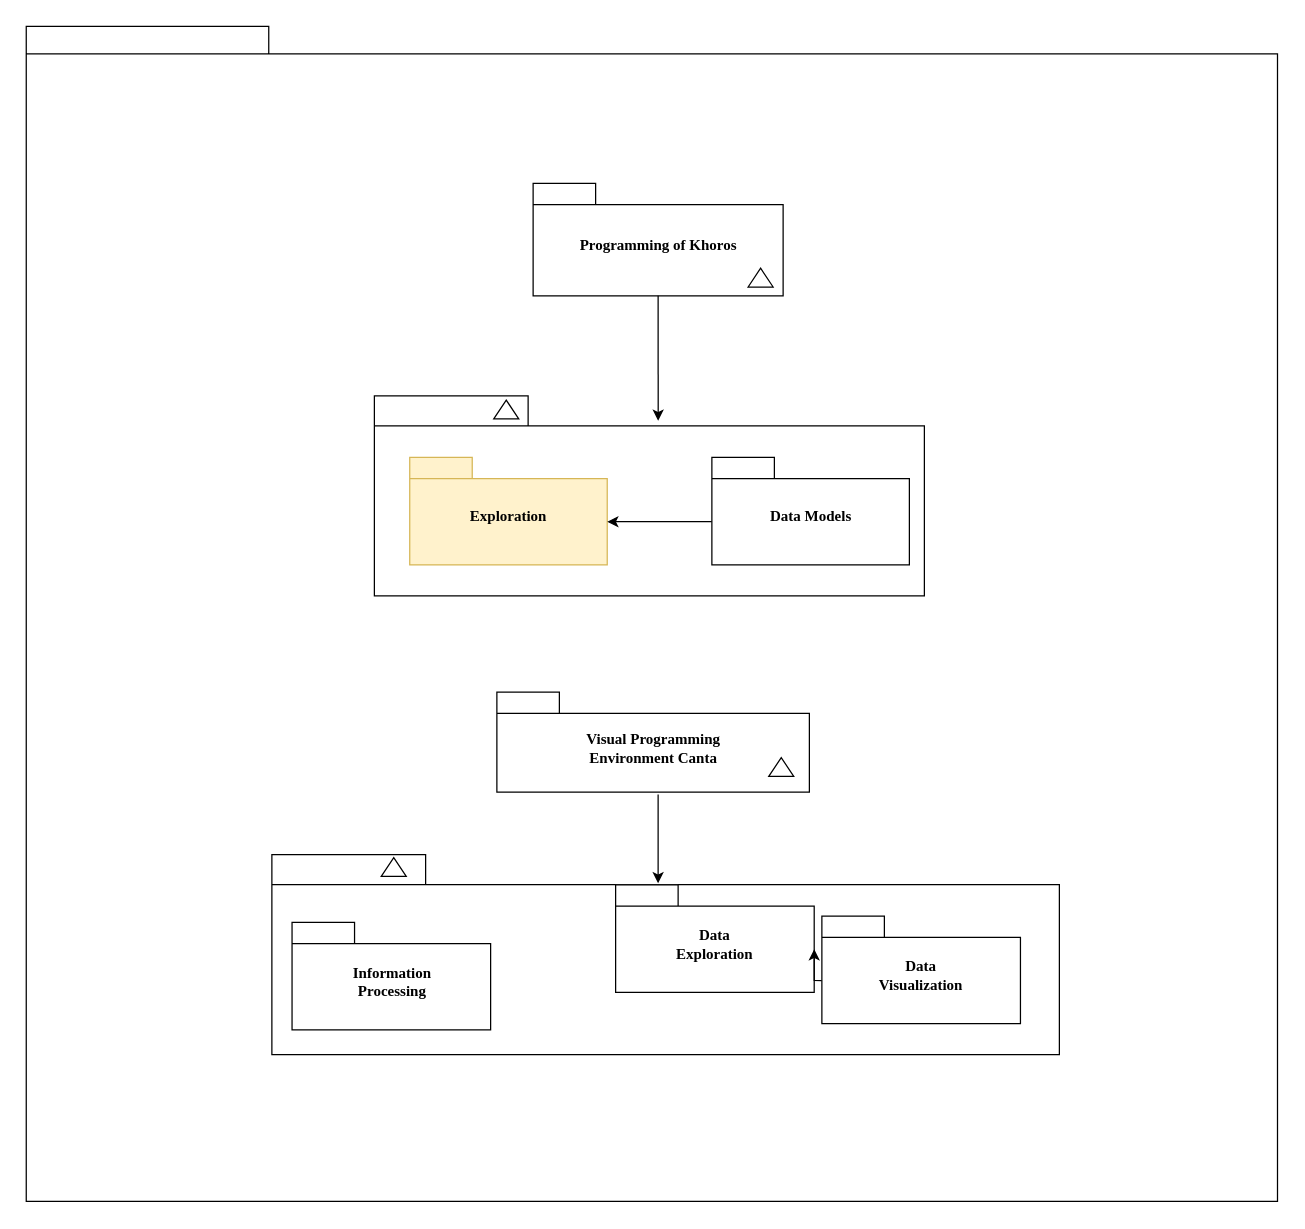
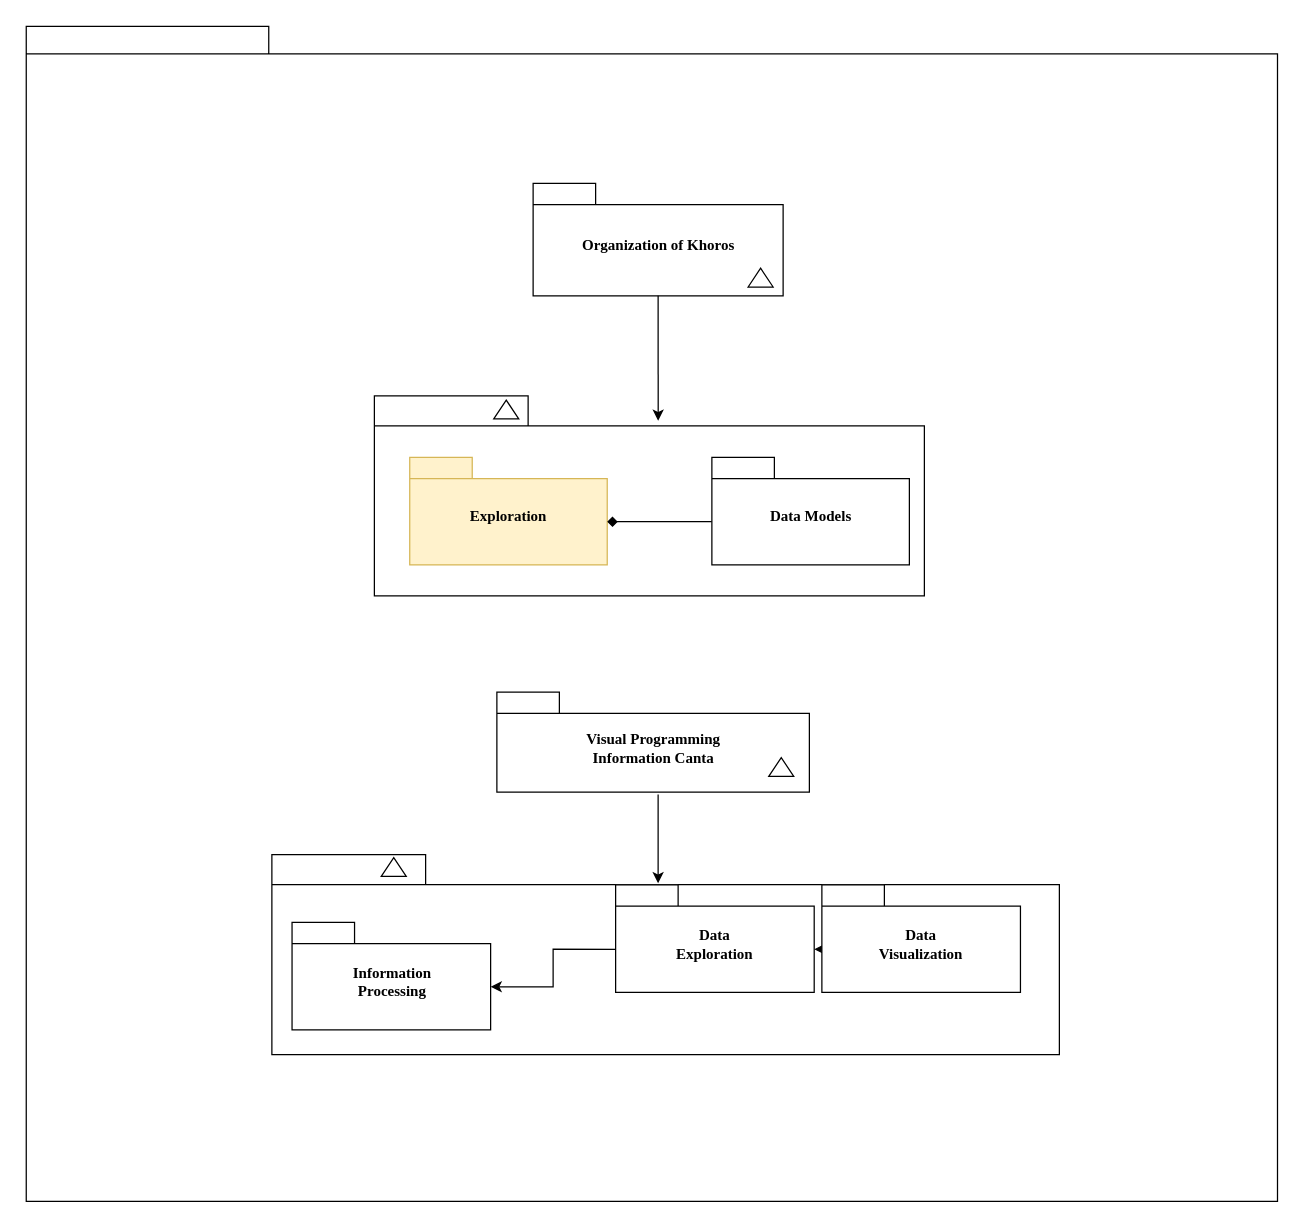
(659, 246) -> (659, 246)
(617, 522) -> (618, 522)
(654, 748) -> (654, 748)
none -> (553, 963)
(921, 970) -> (921, 939)
